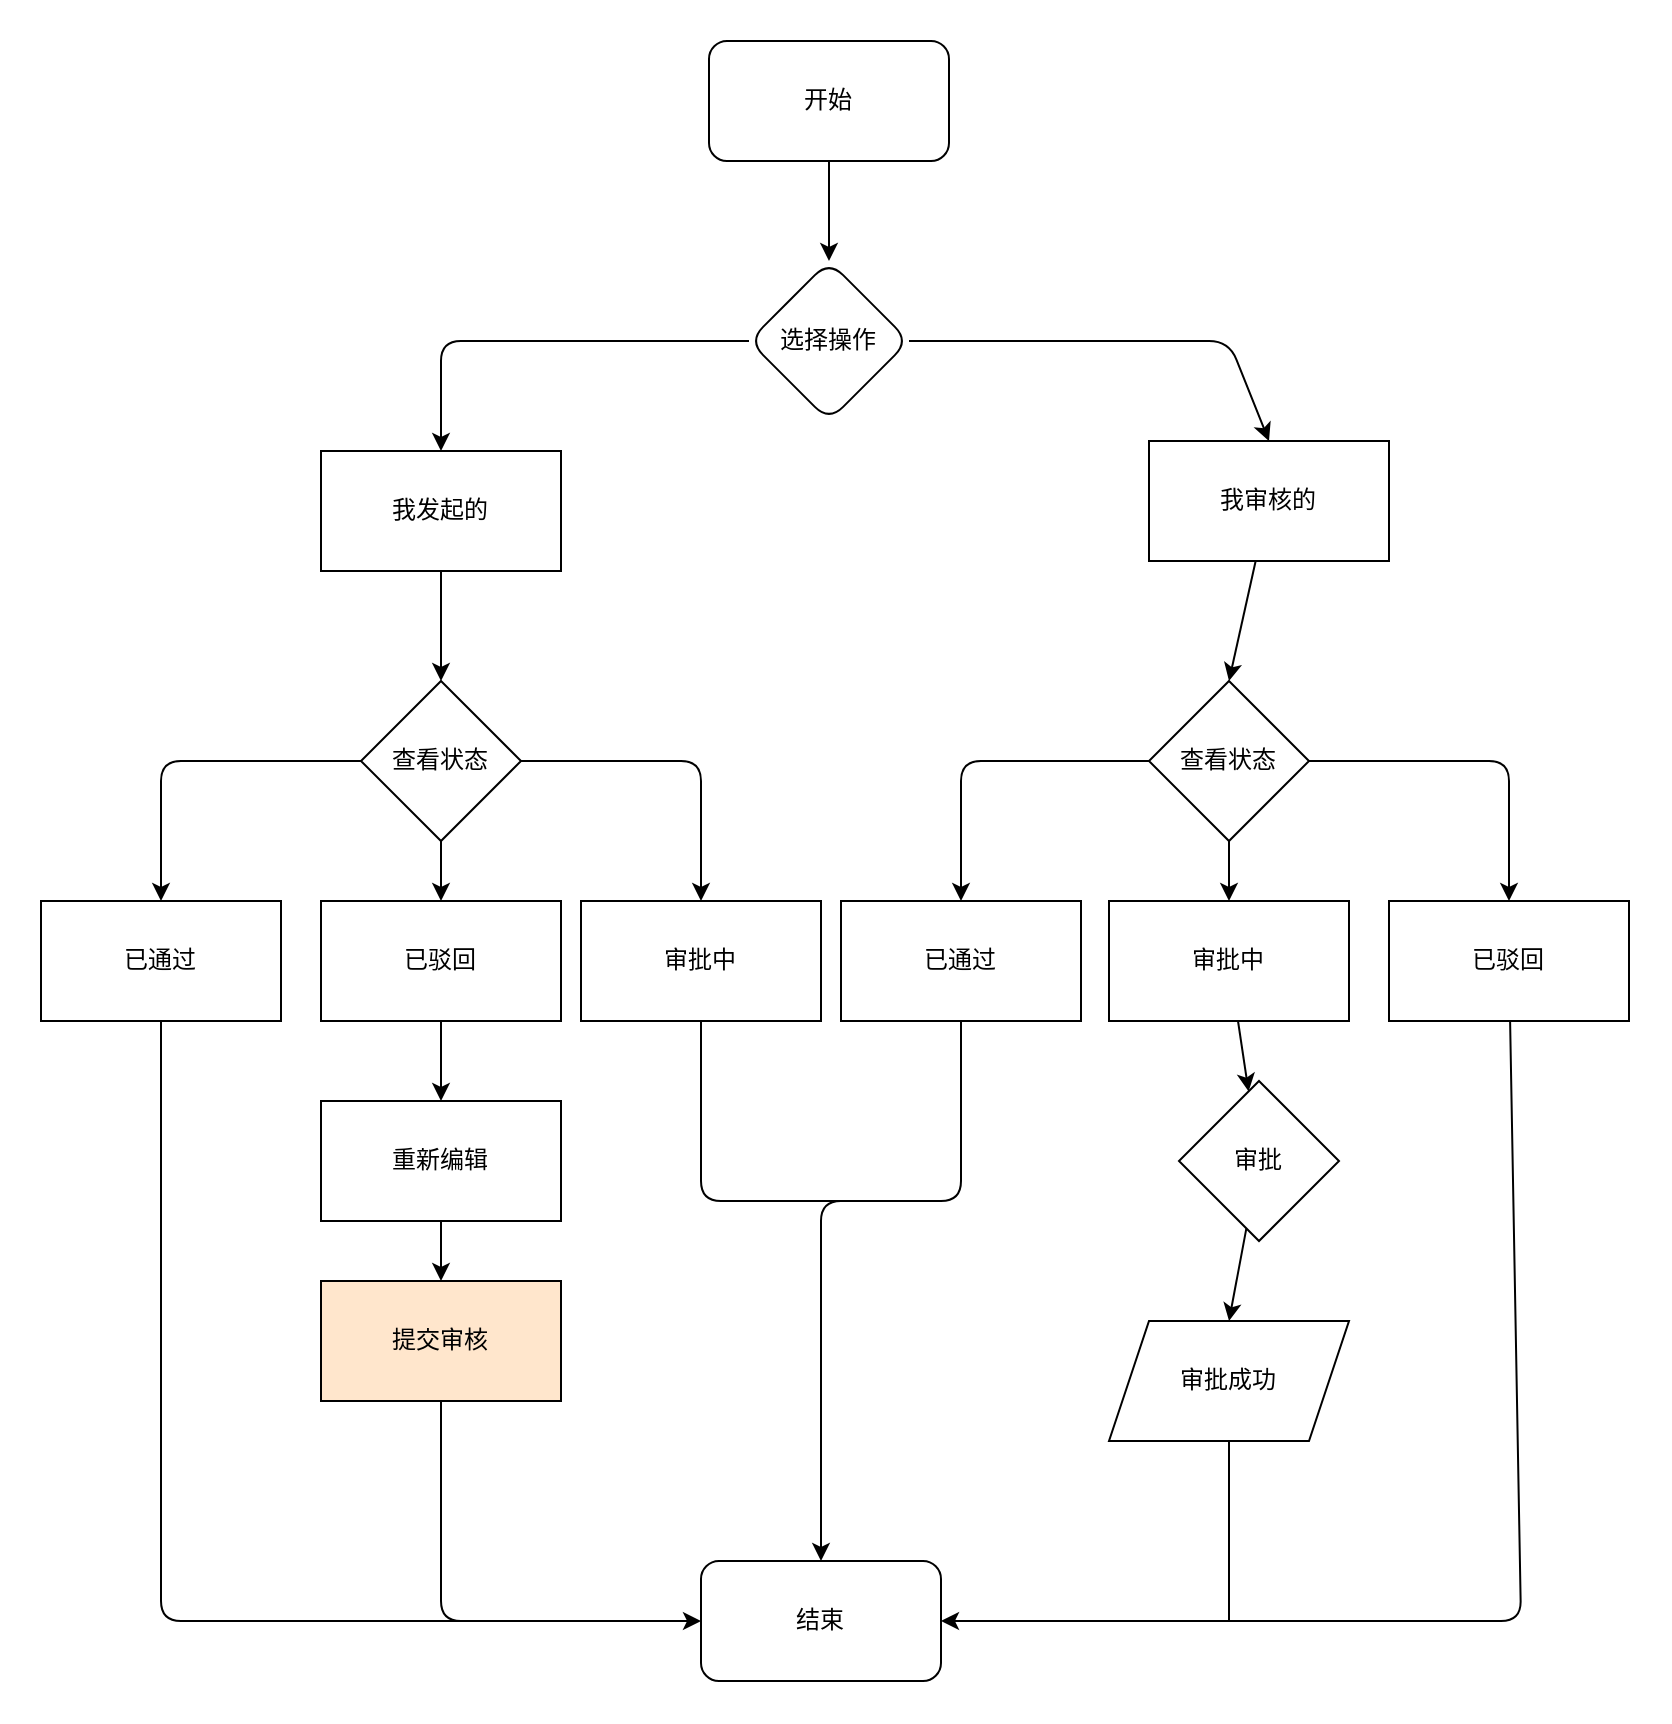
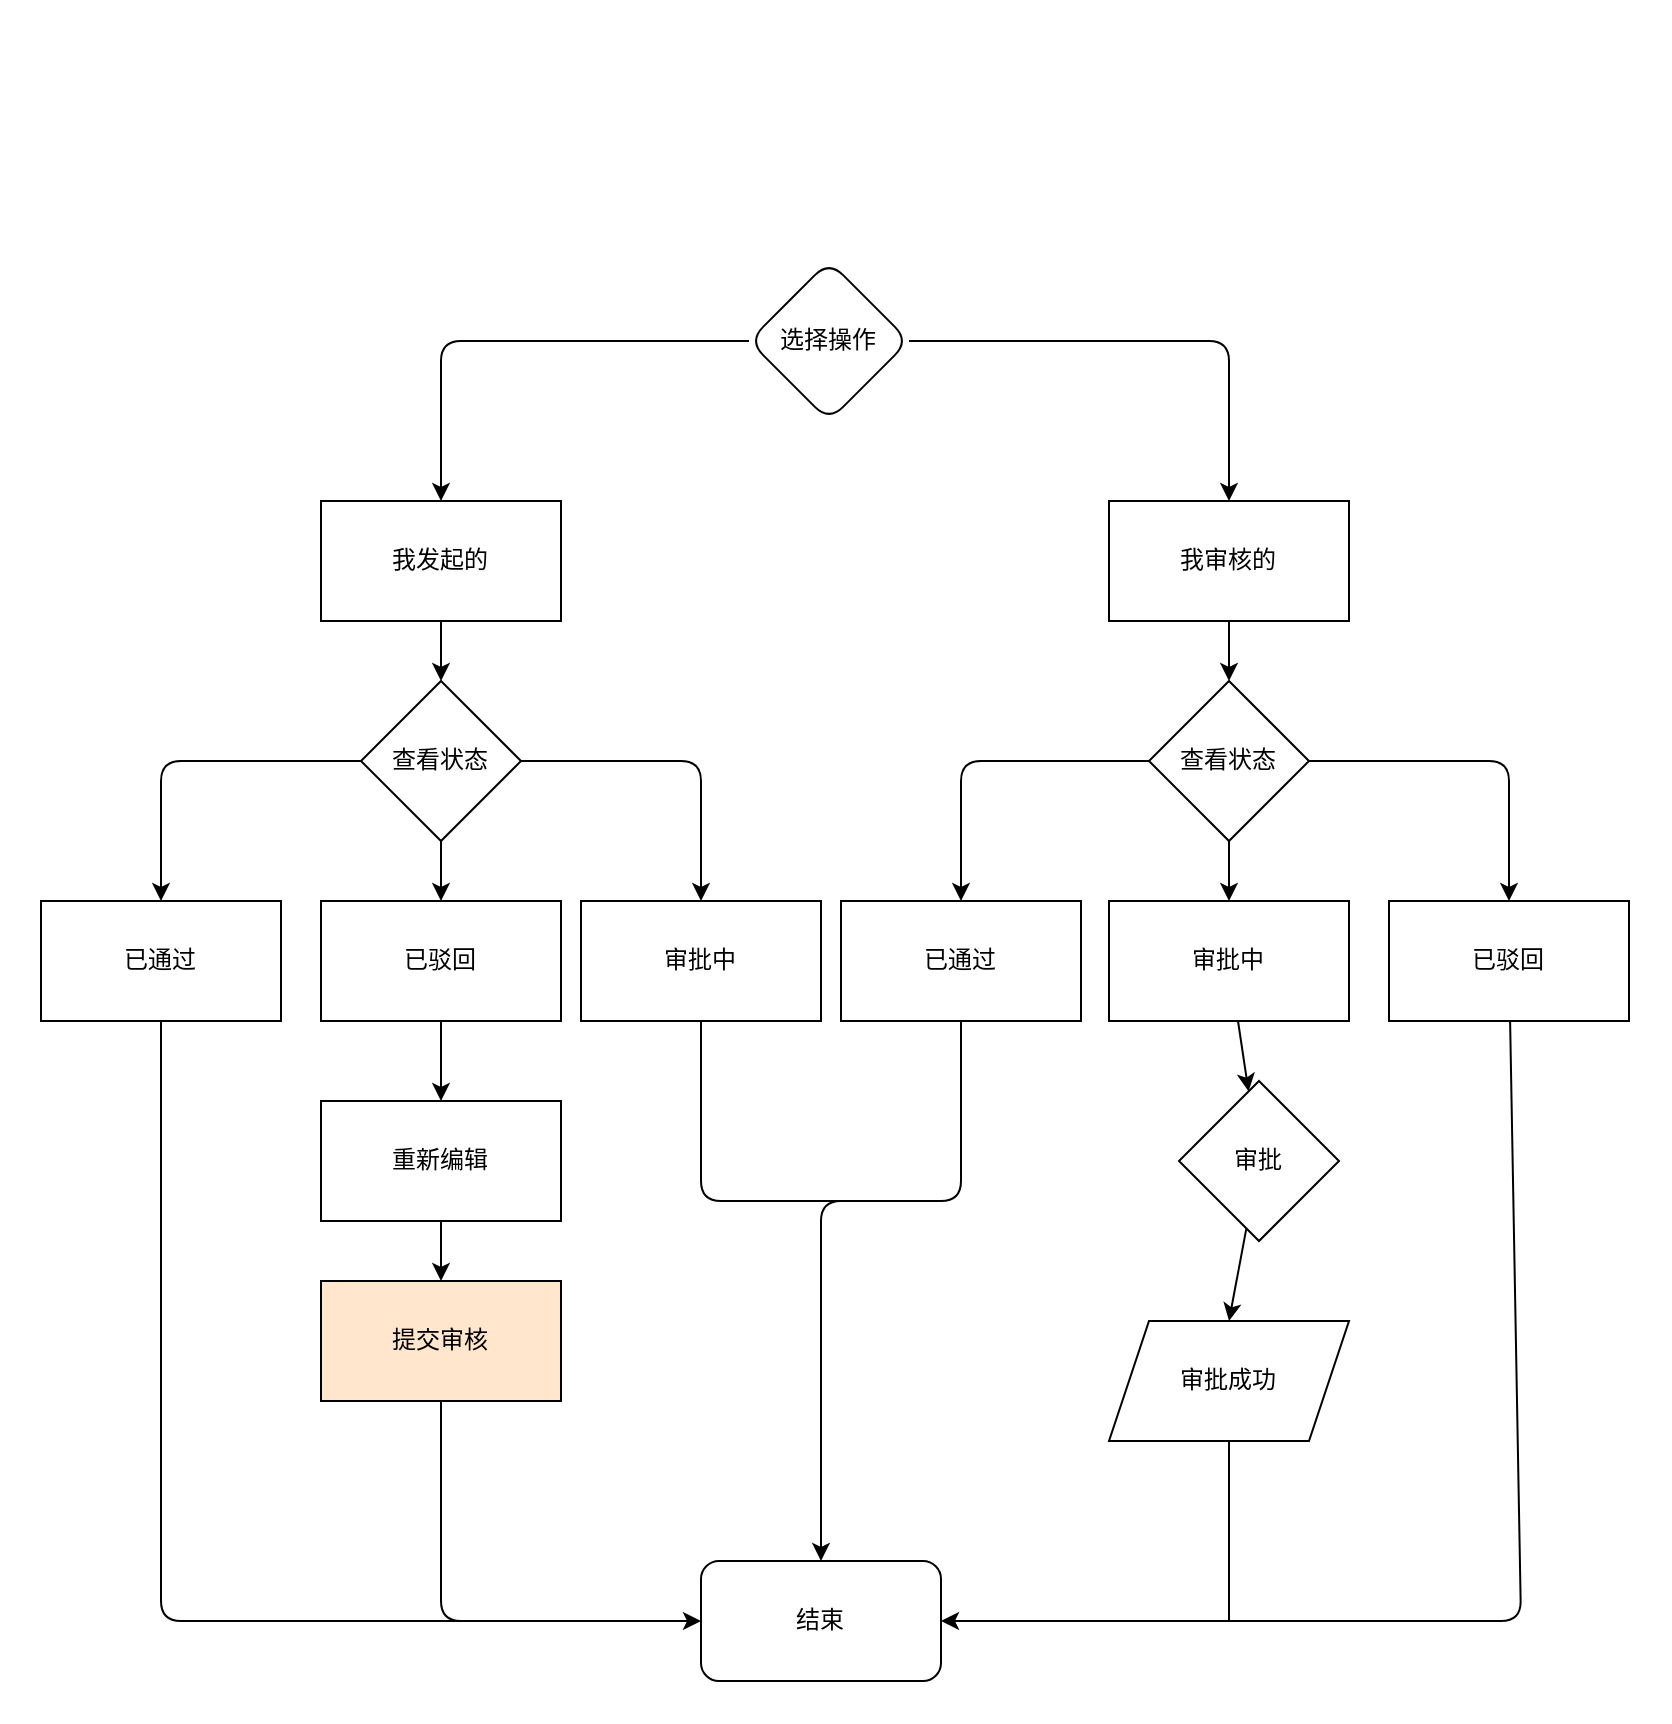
(829, 101) -> none
(829, 204) -> none
(1269, 501) -> (1229, 561)
(441, 511) -> (441, 561)
